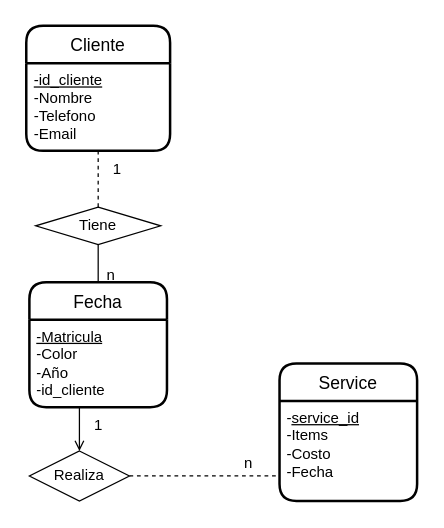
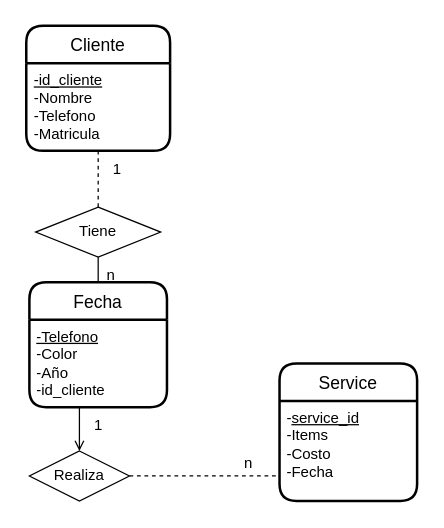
(75, 108) -> (75, 108)
(98, 226) -> (98, 232)
(77, 364) -> (77, 364)
